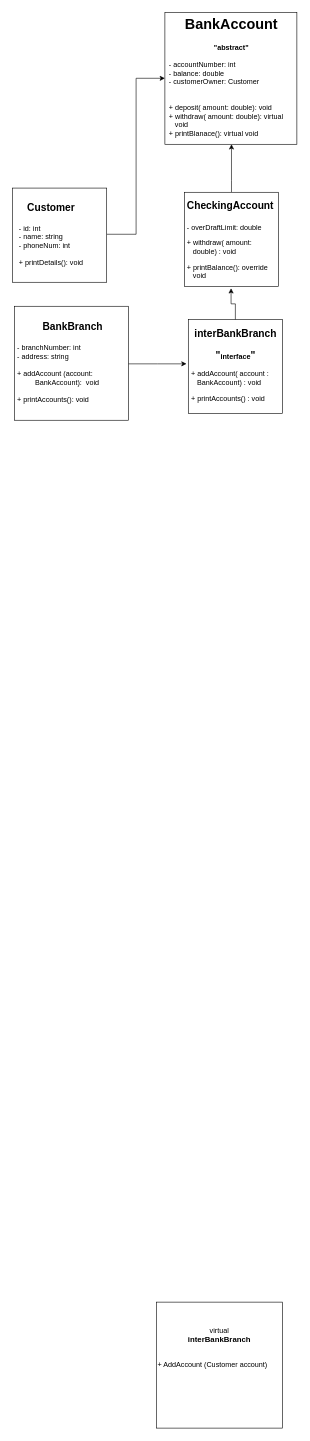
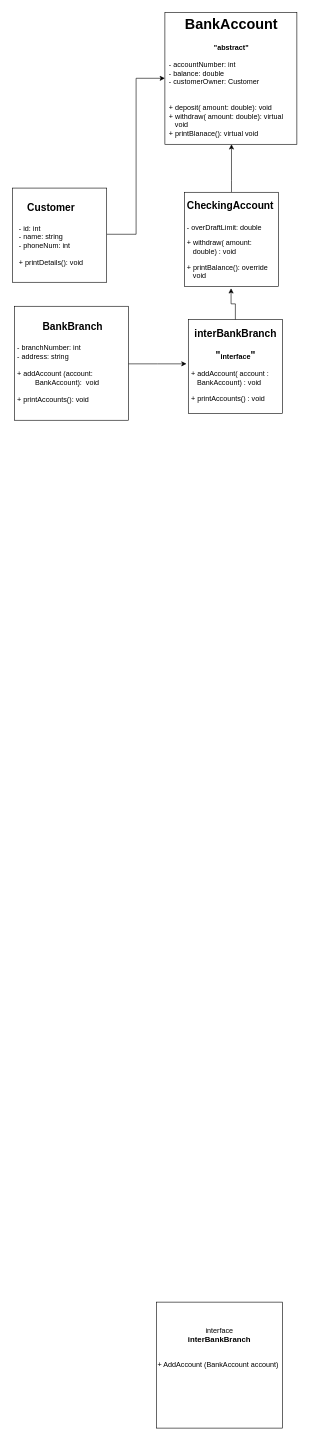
(219, 1335) -> (219, 1335)
(217, 1365) -> (220, 1365)
